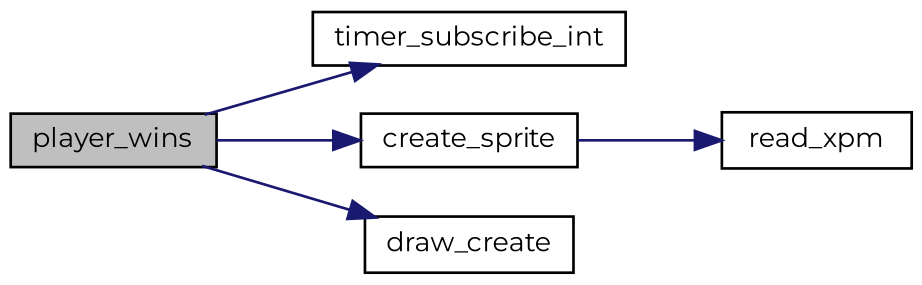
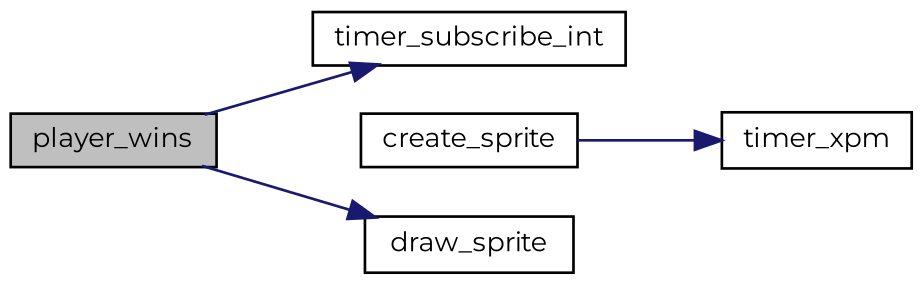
(275, 140) -> none
(817, 140) -> (817, 140)
(469, 245) -> (469, 245)
